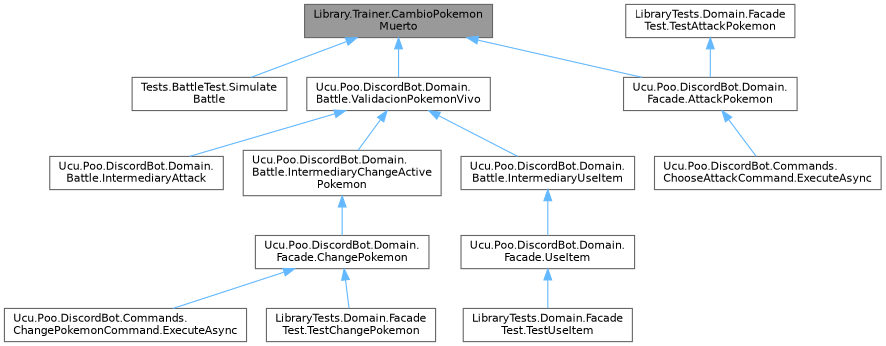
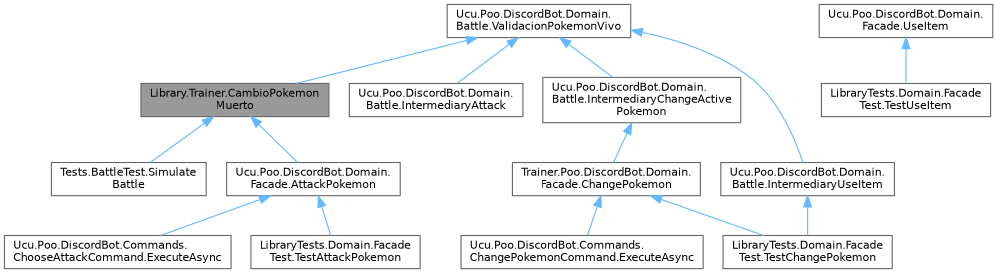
(399, 63) -> (381, 62)
(710, 63) -> (326, 221)
(548, 218) -> (808, 221)
(342, 252) -> (606, 179)
